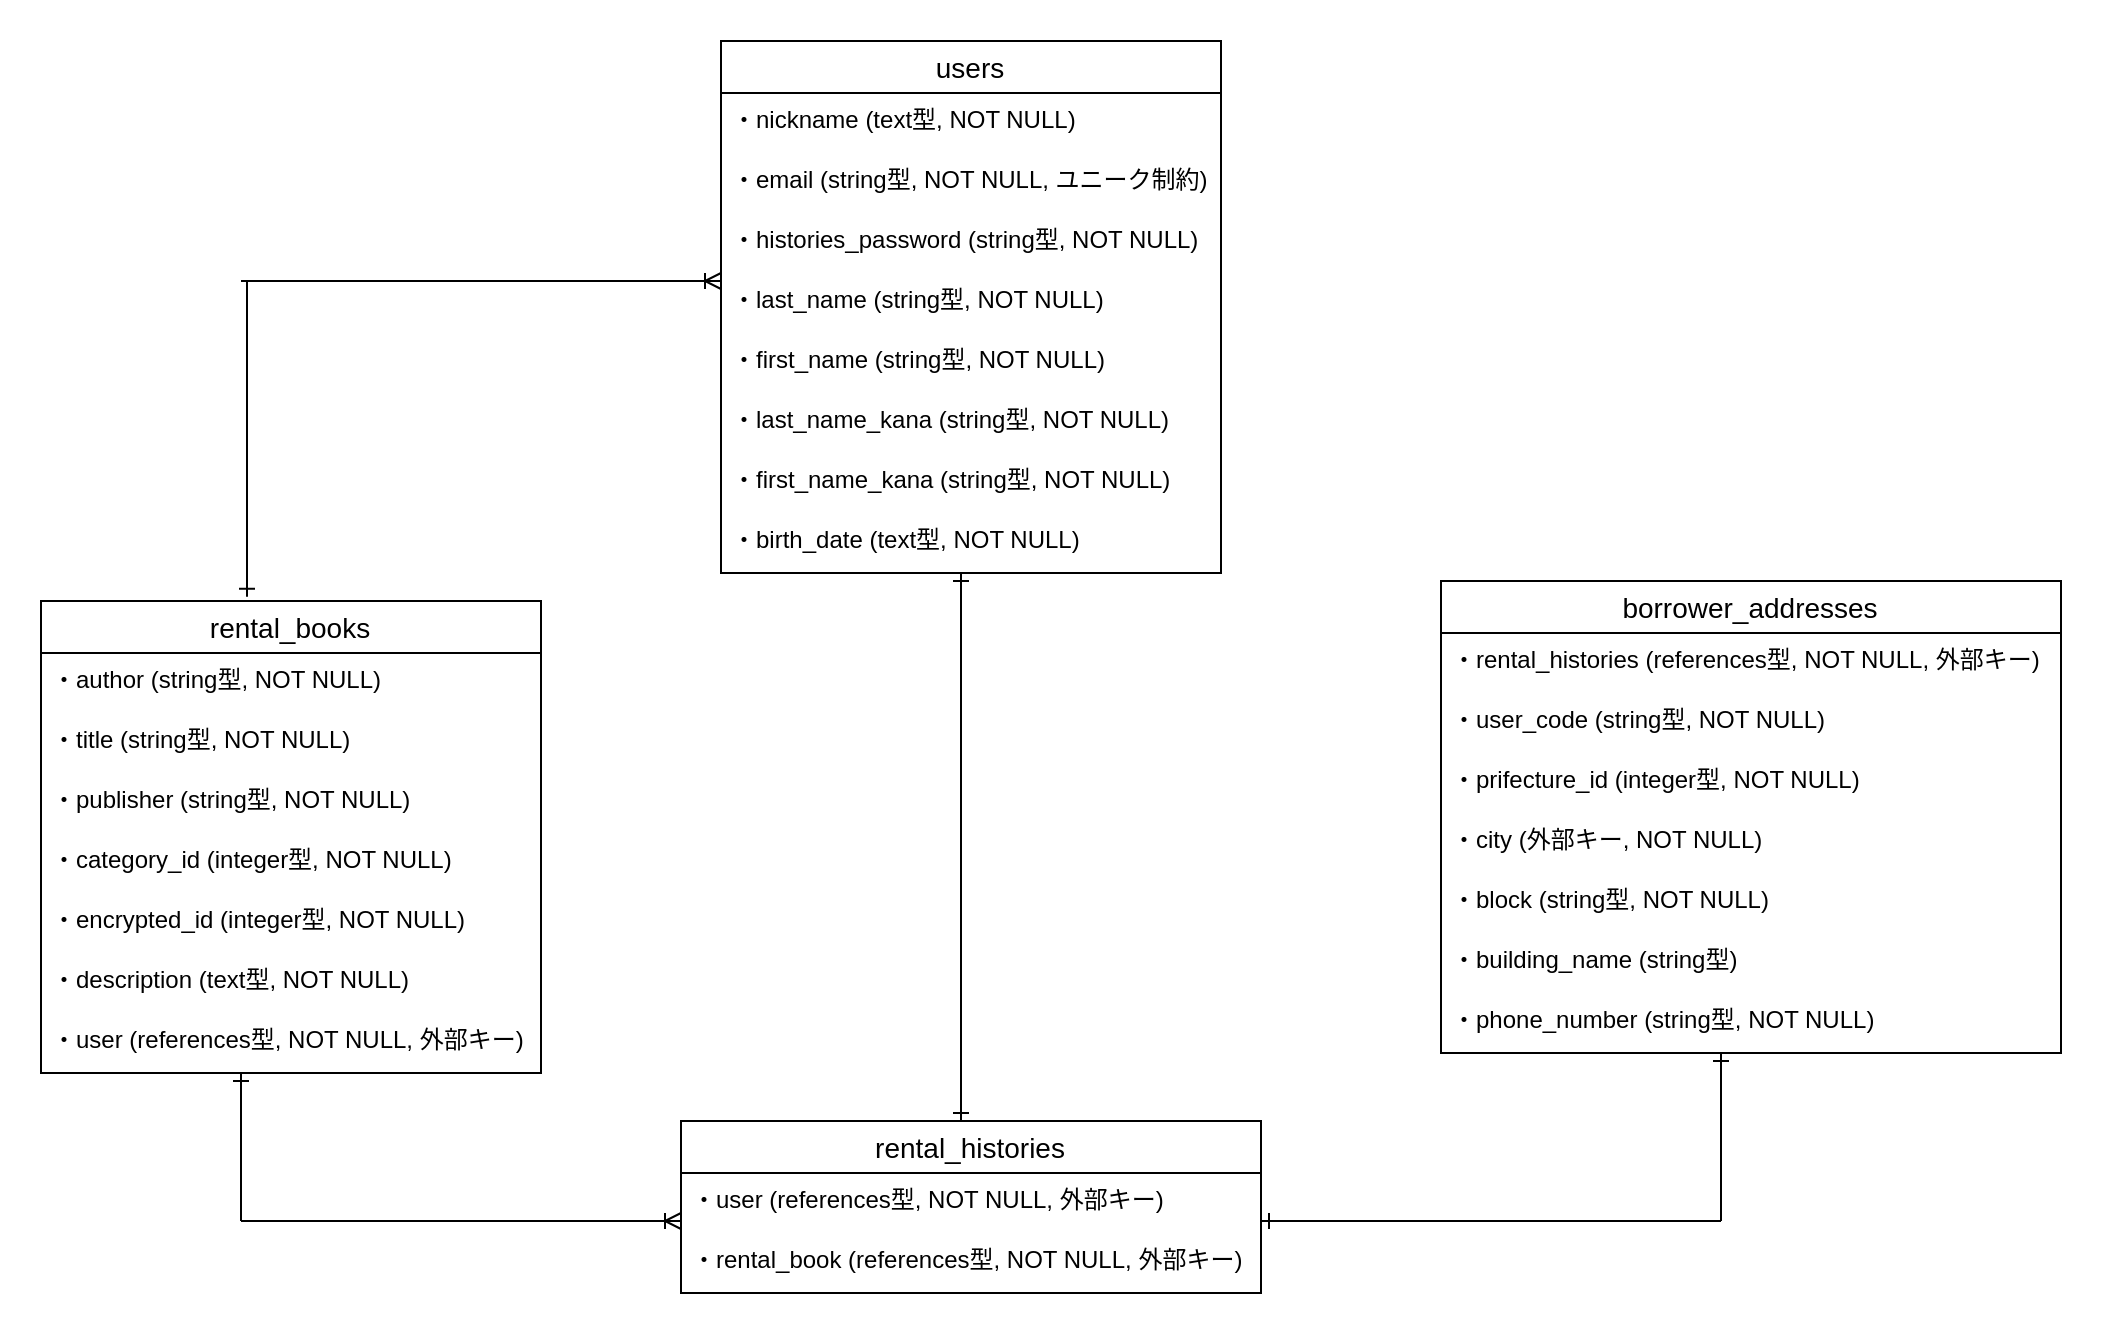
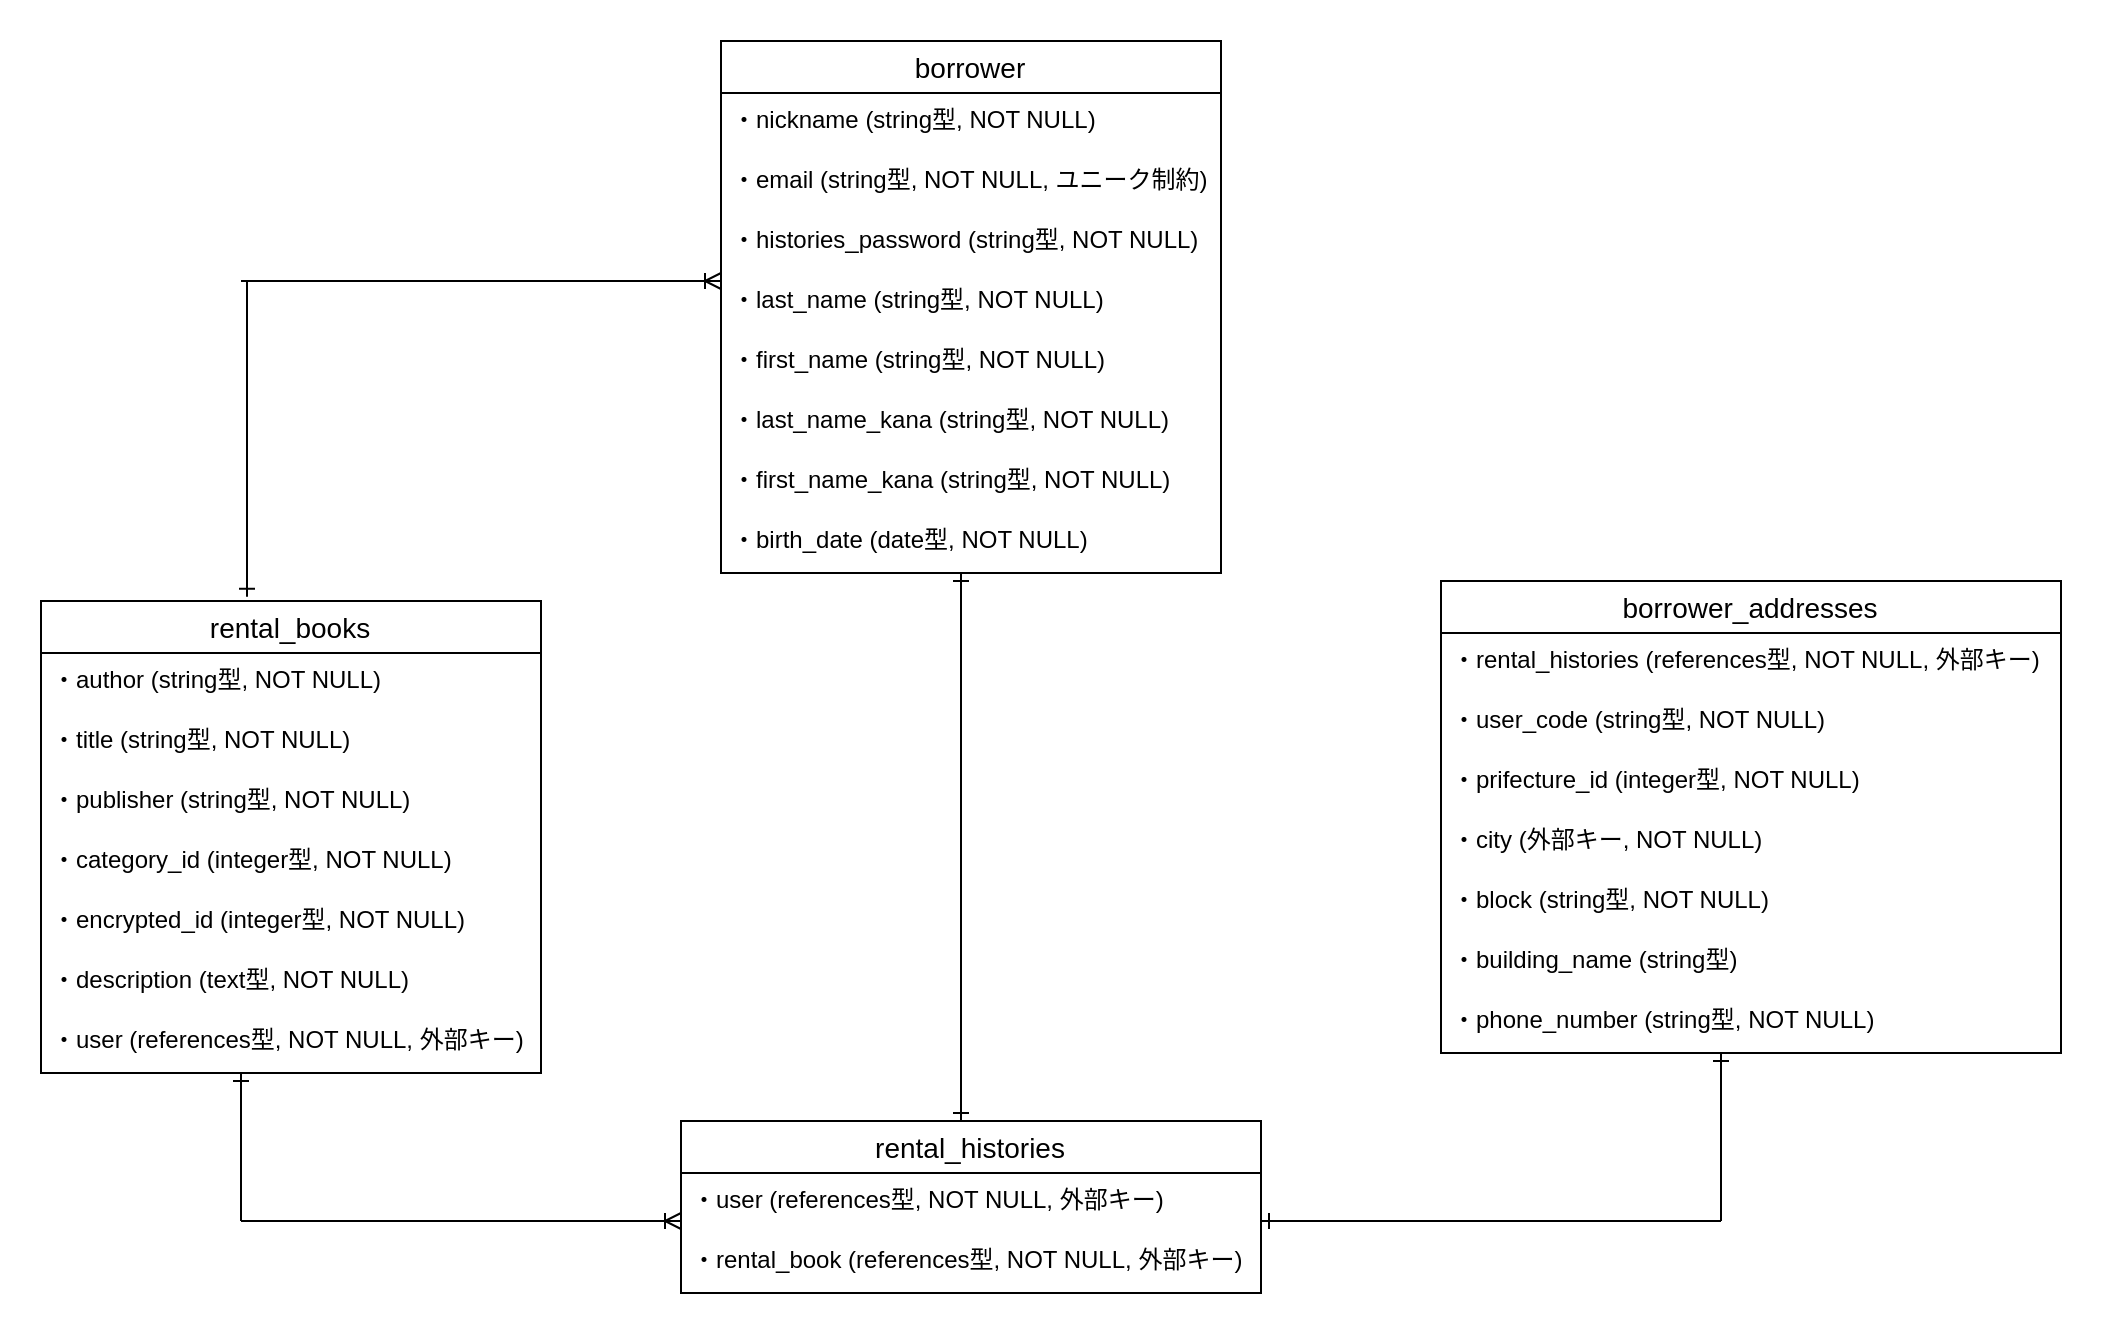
(970, 69) -> (970, 69)
(908, 120) -> (919, 120)
(922, 540) -> (922, 540)
